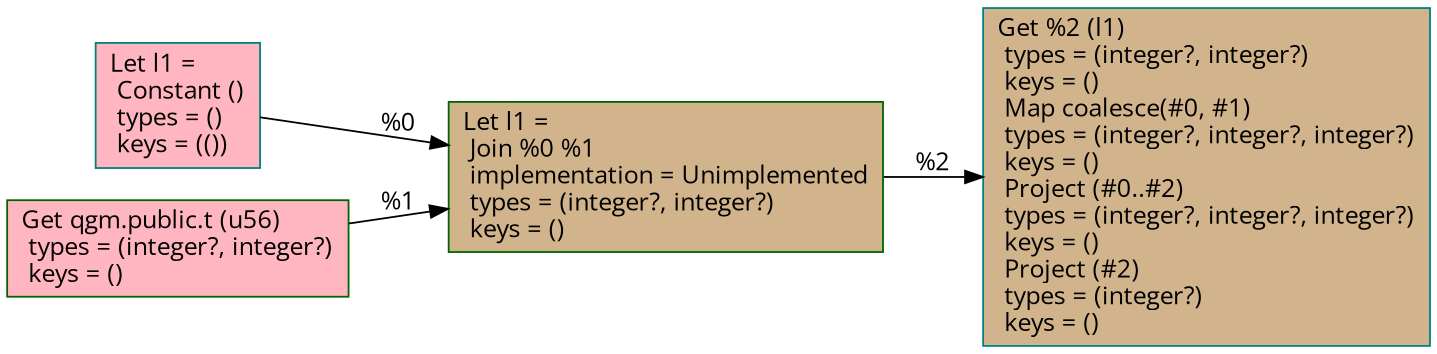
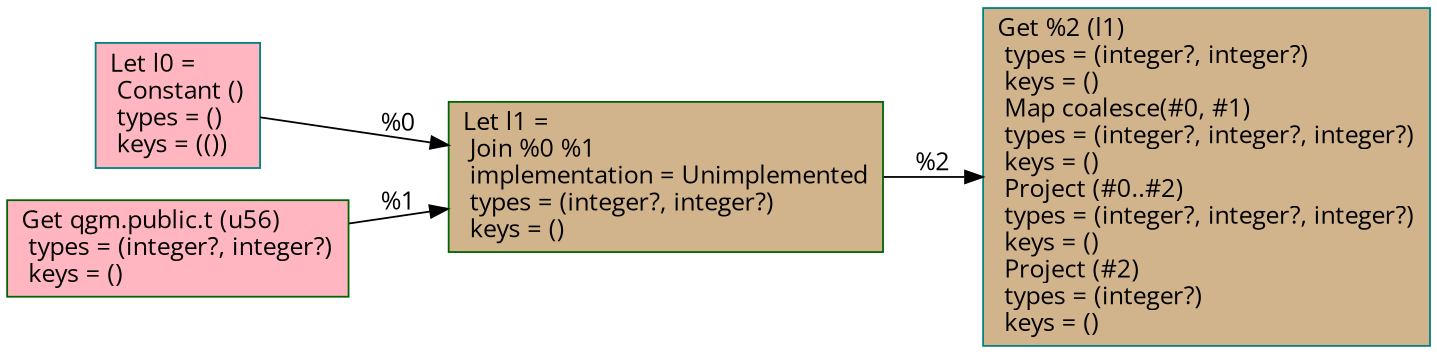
(178, 105) -> (178, 105)
